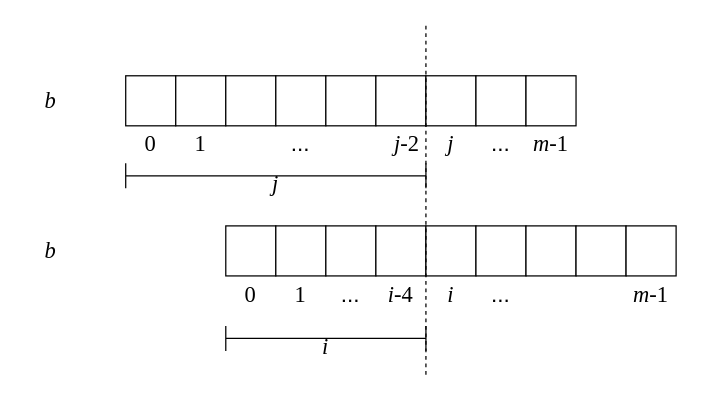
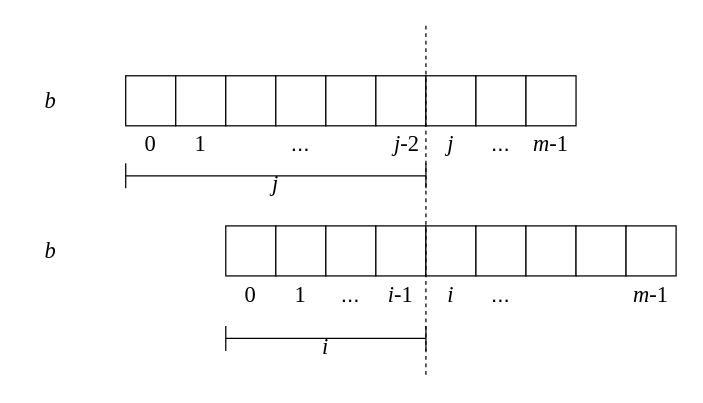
(401, 294) -> (401, 294)
